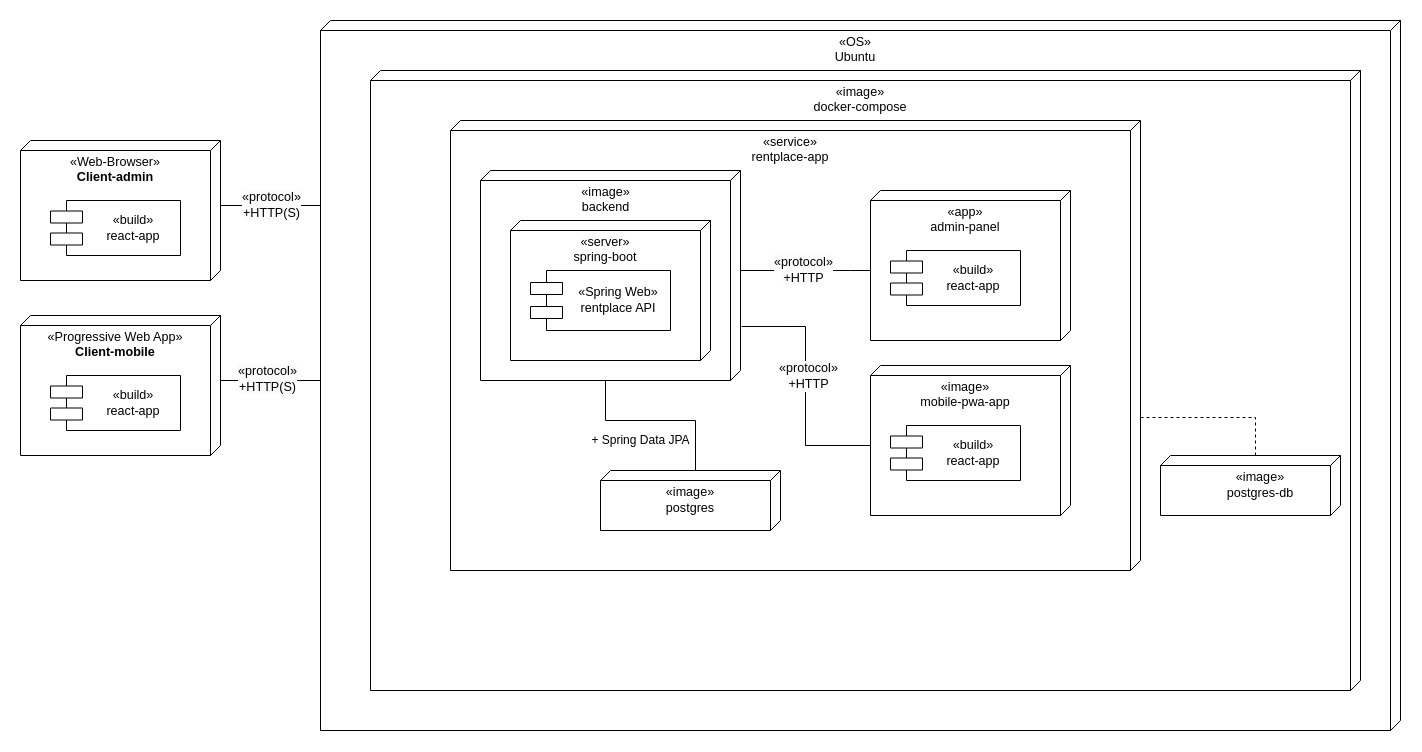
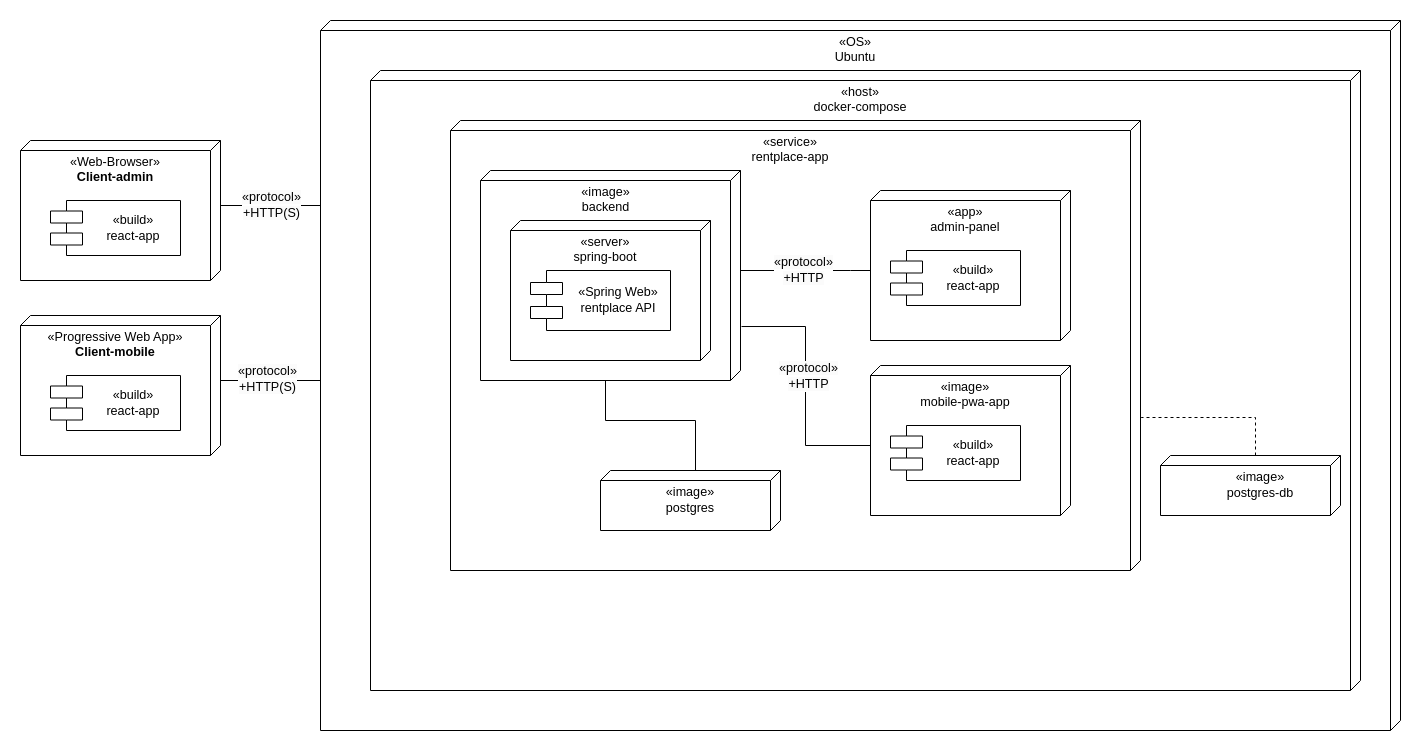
(861, 100) -> (861, 100)
(641, 441) -> none
